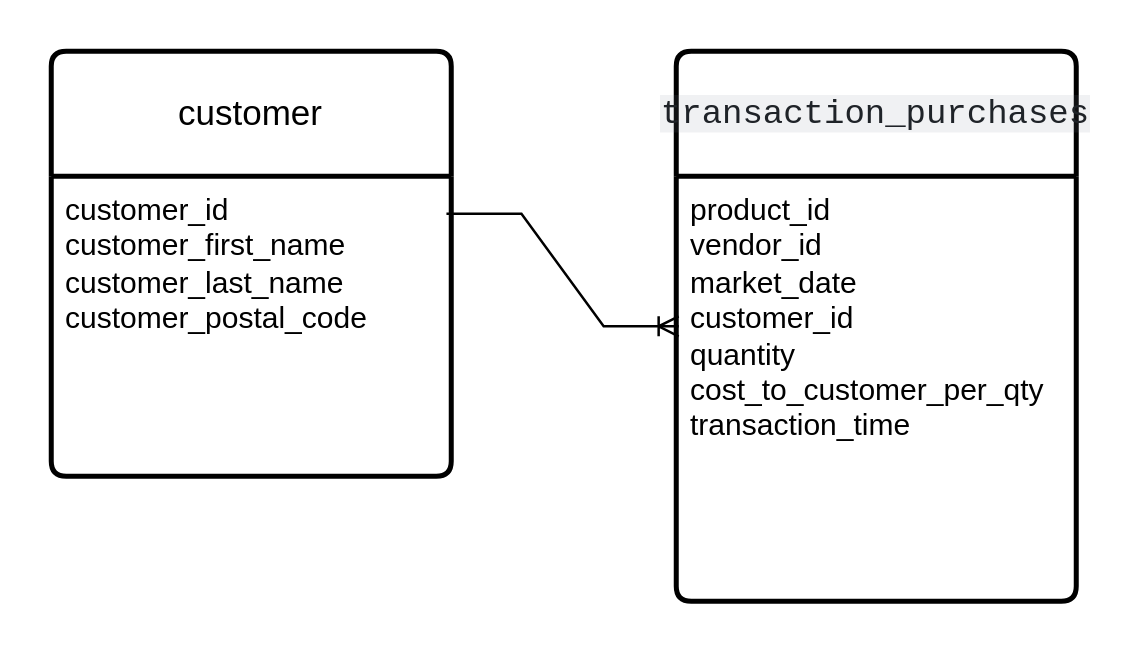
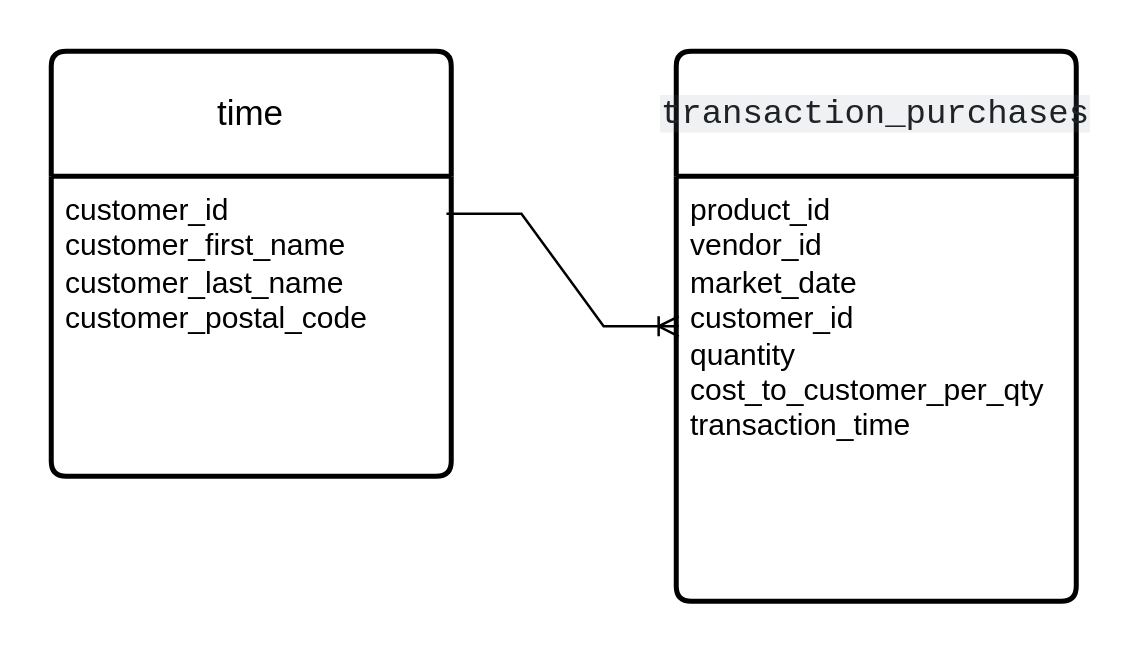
(251, 114) -> (251, 114)
